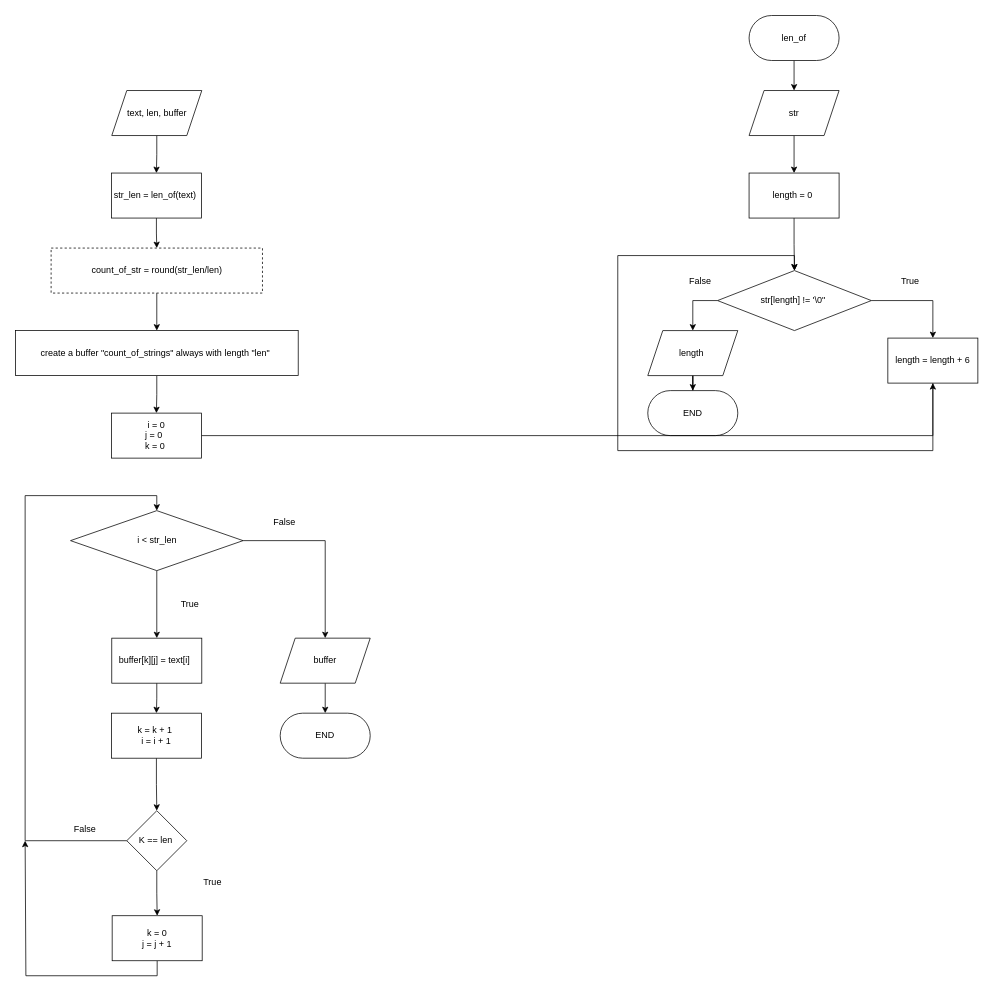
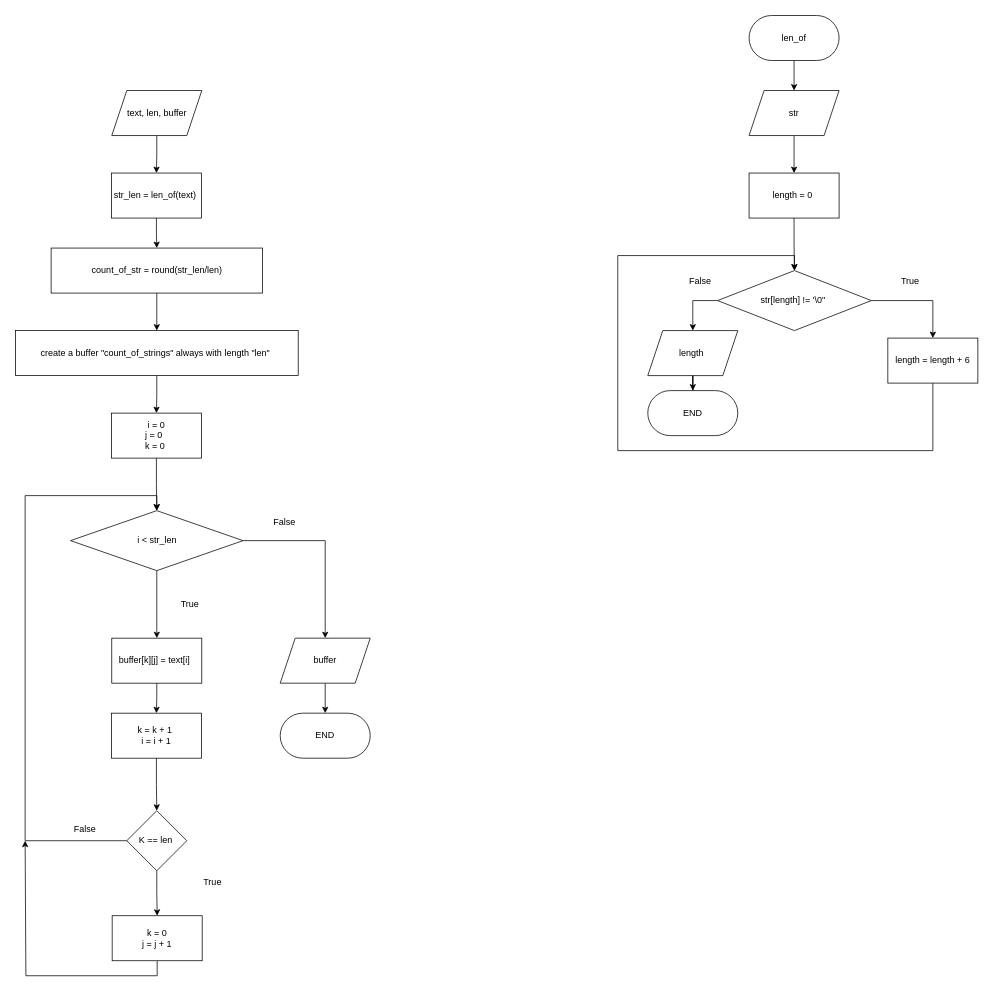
(157, 270) -> (157, 270)
(433, 435) -> (156, 476)
